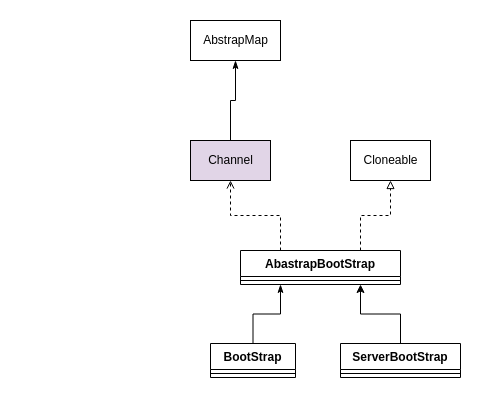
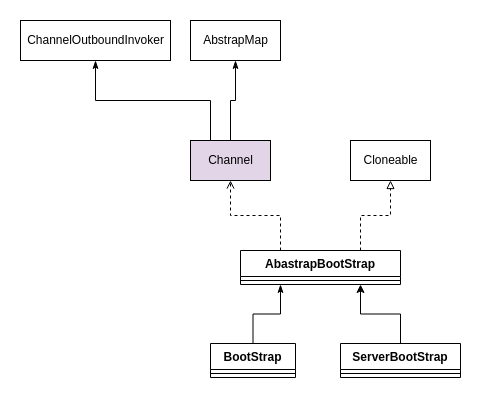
none -> (96, 41)
none -> (157, 101)
